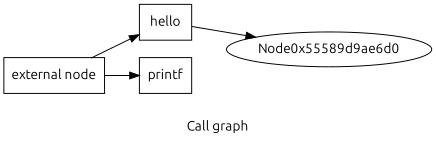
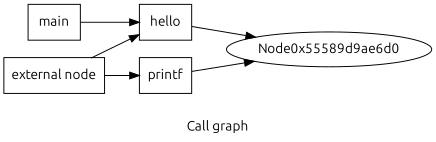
none -> (54, 22)
none -> (218, 67)
